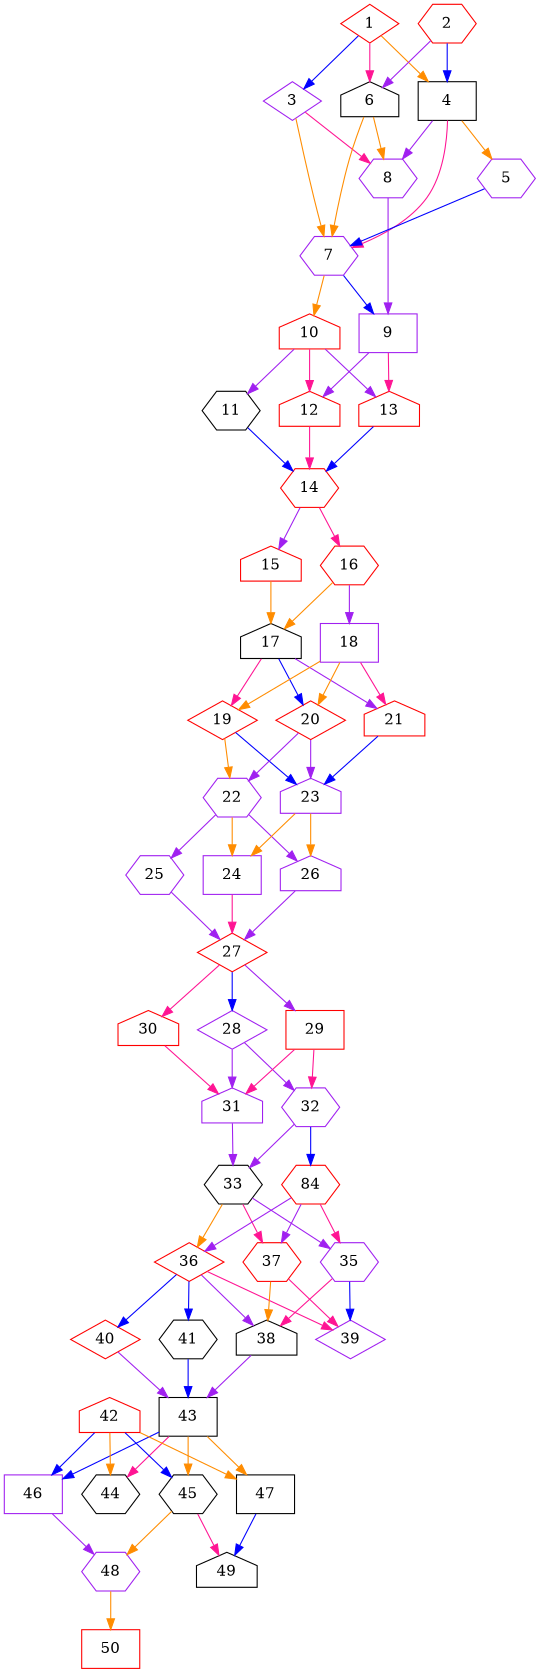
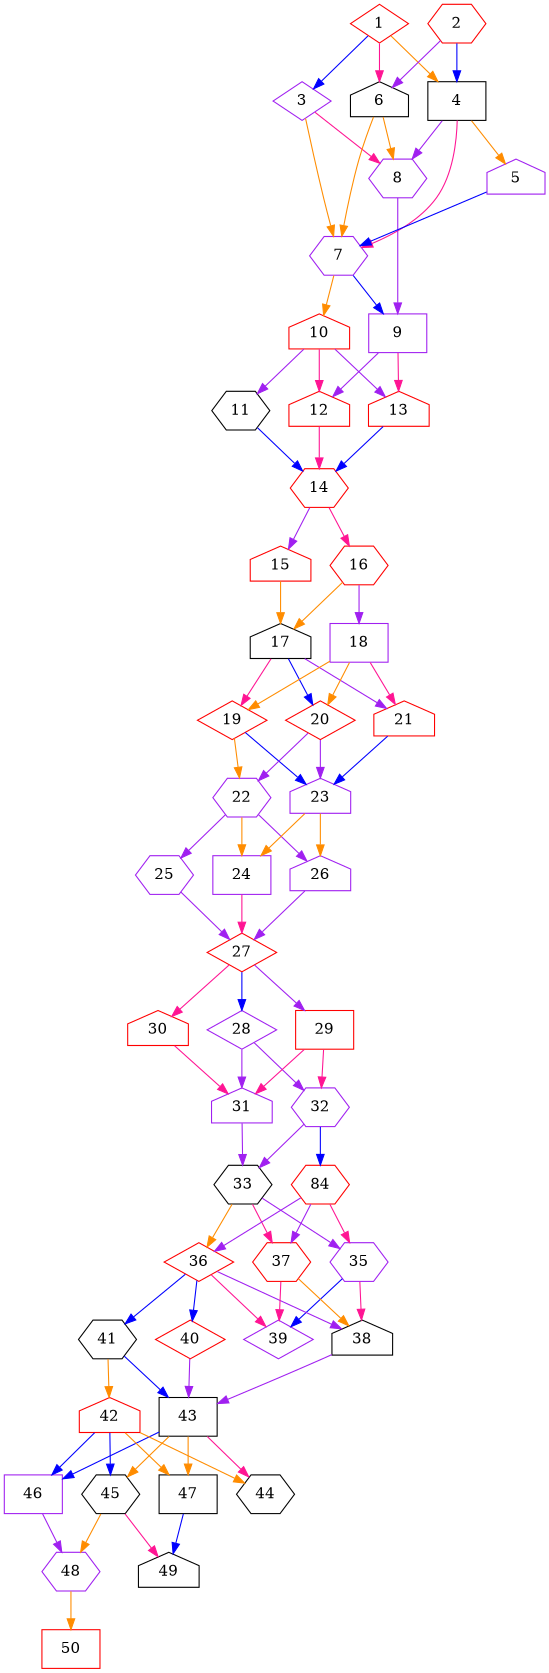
(506, 178) -> (516, 178)
none -> (108, 1373)
